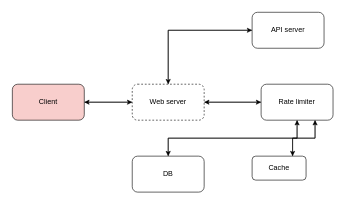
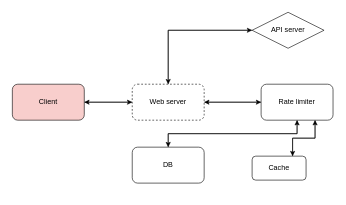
(288, 30) -> (288, 30)
(168, 174) -> (168, 165)
